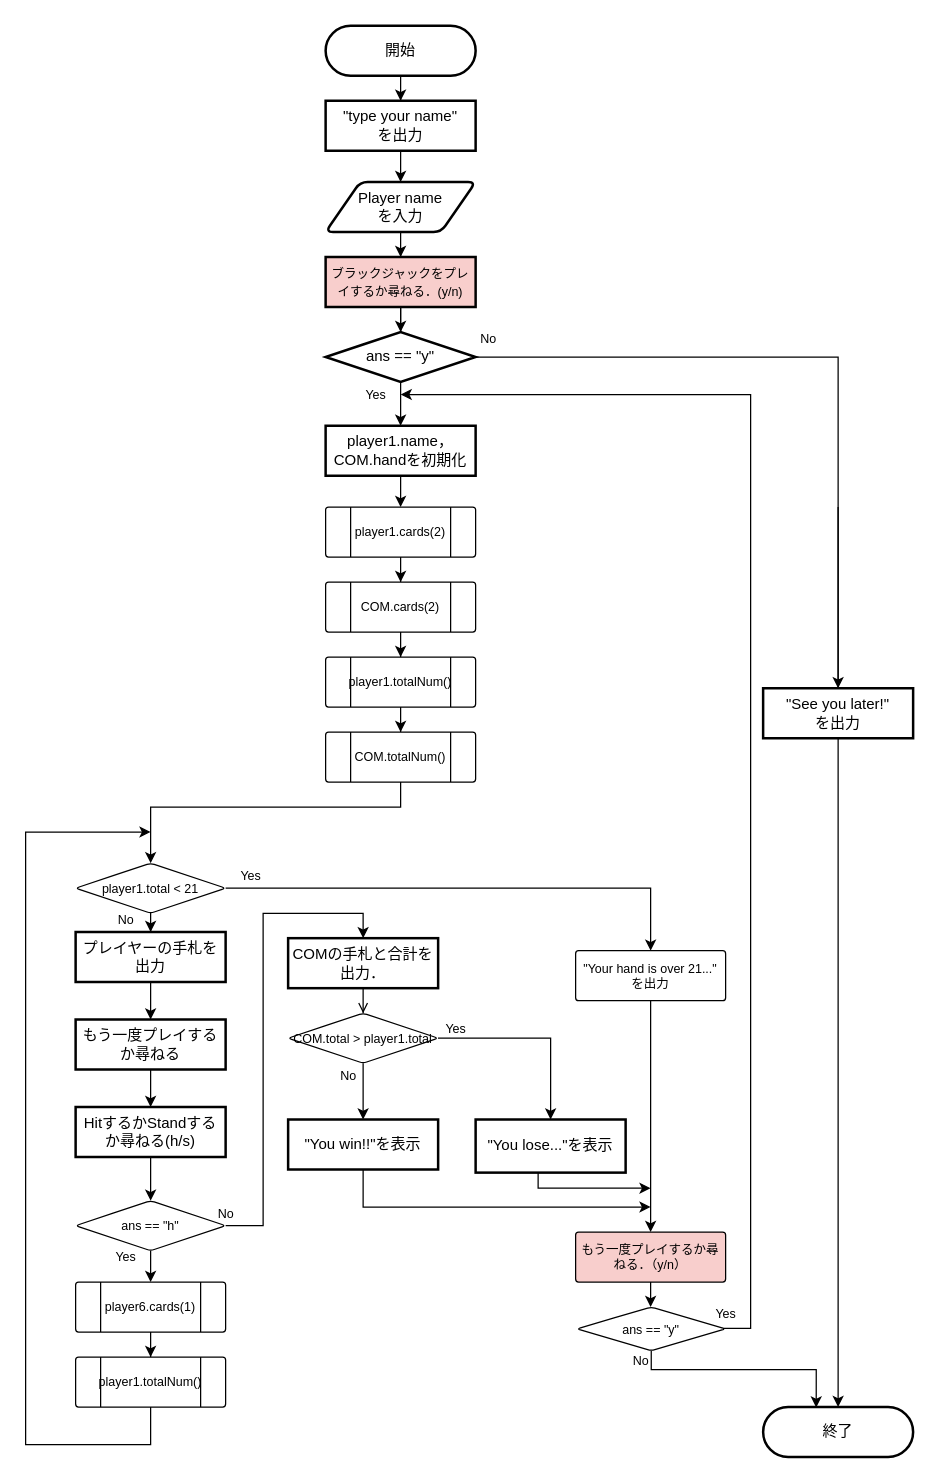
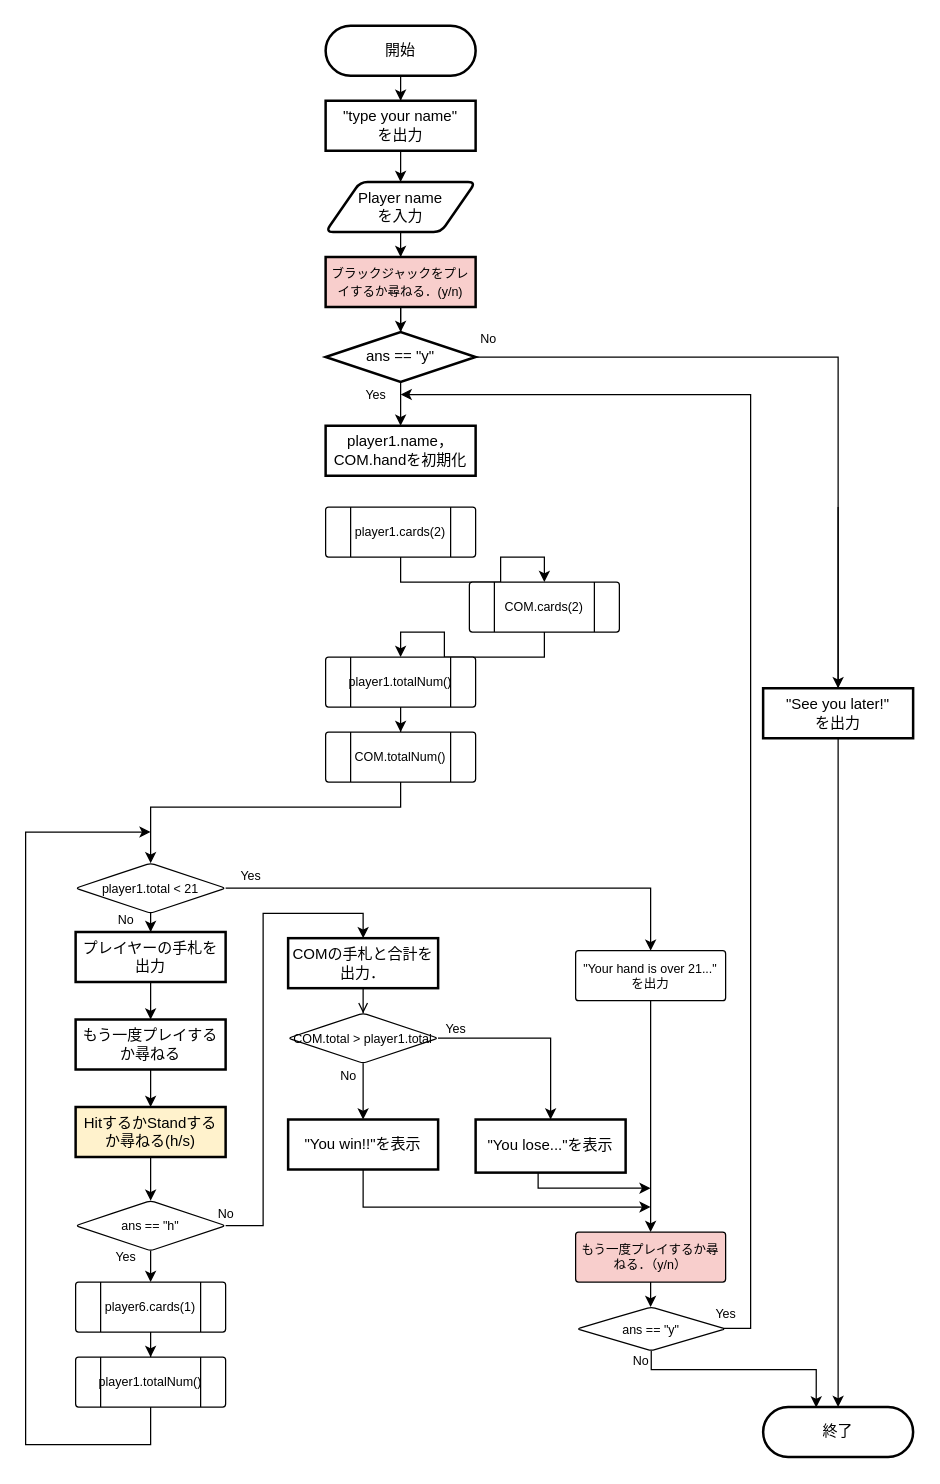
(401, 495) -> none
(401, 607) -> (544, 607)
(151, 1132) -> (151, 1132)
